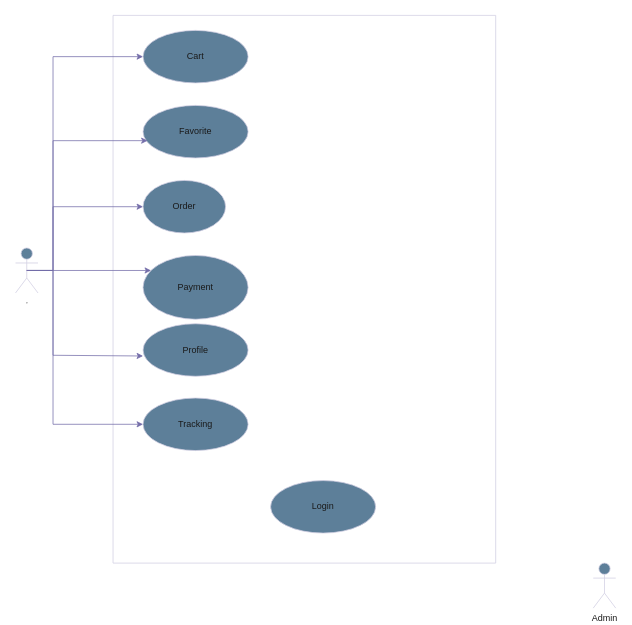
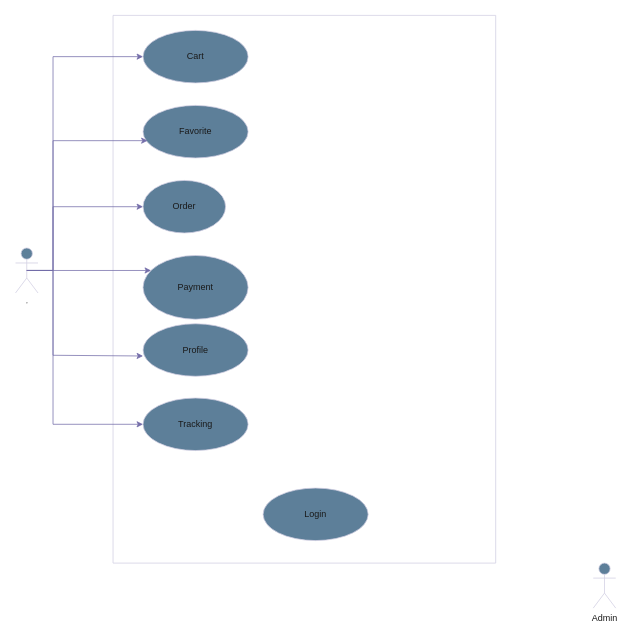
(323, 507) -> (315, 514)
